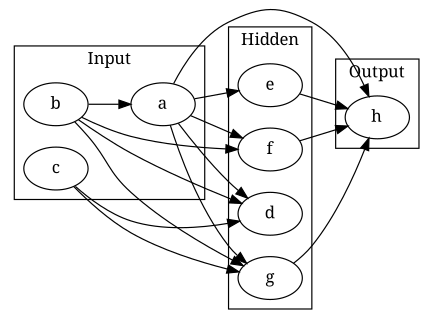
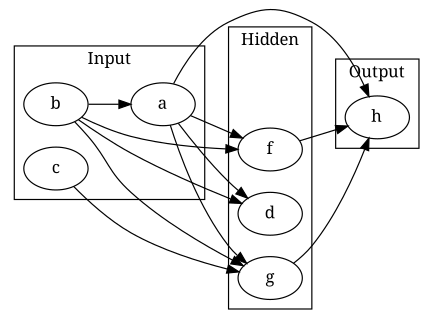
(270, 85) -> none
(146, 225) -> none
